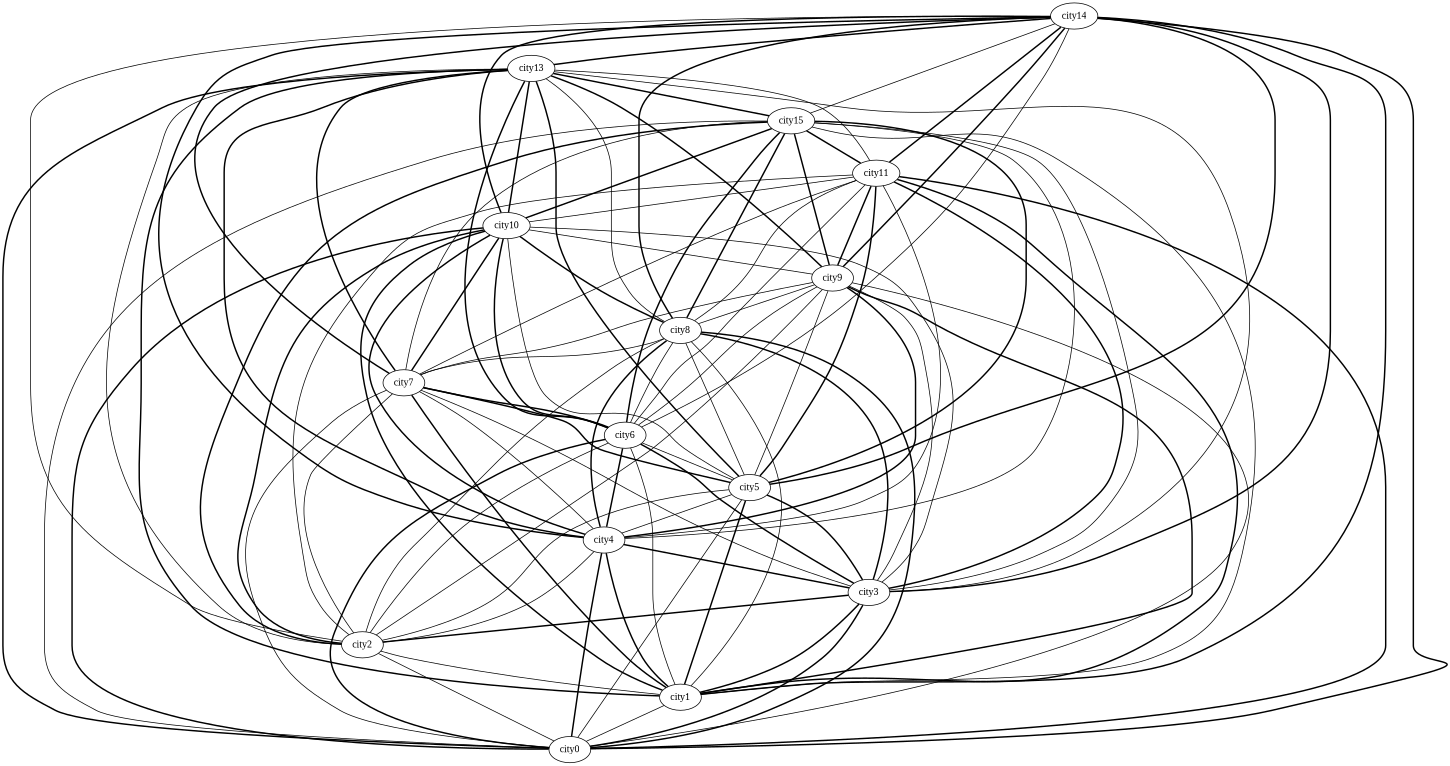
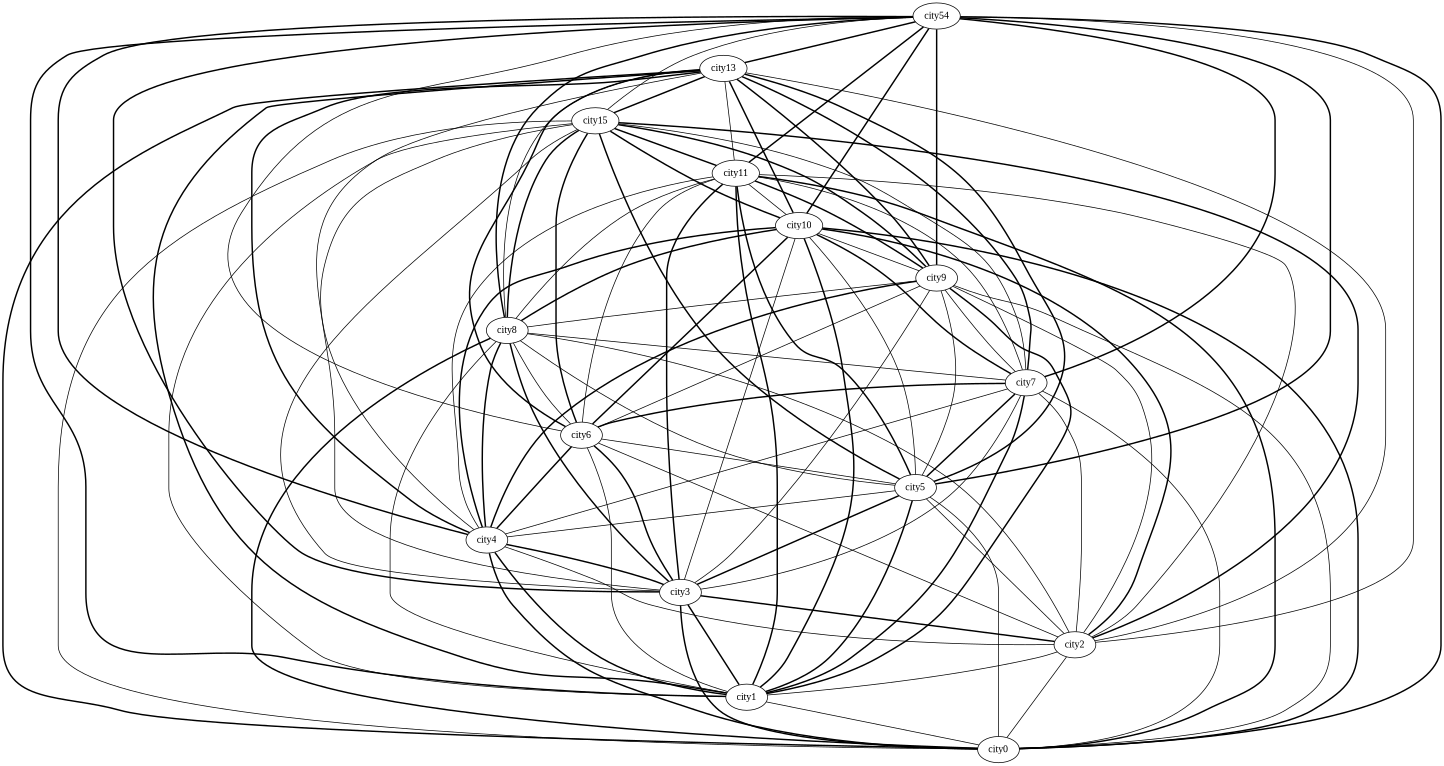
(1074, 16) -> (937, 16)
(349, 599) -> none
